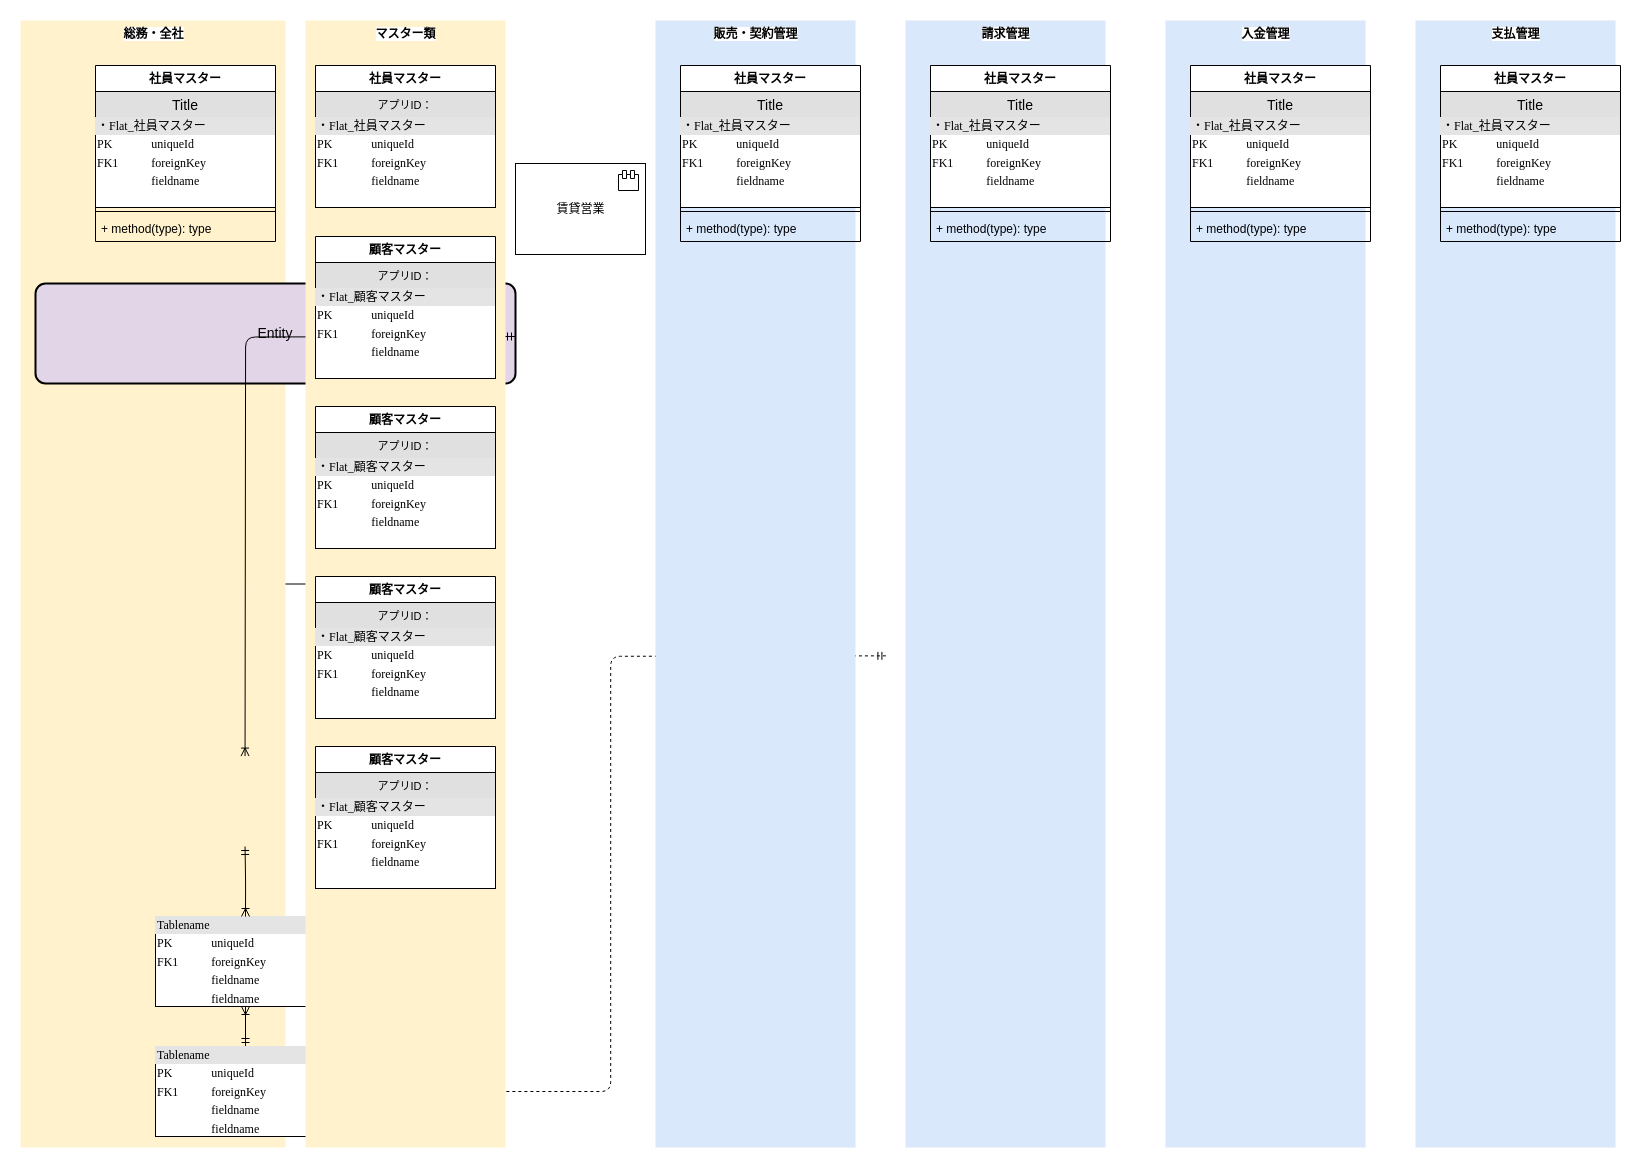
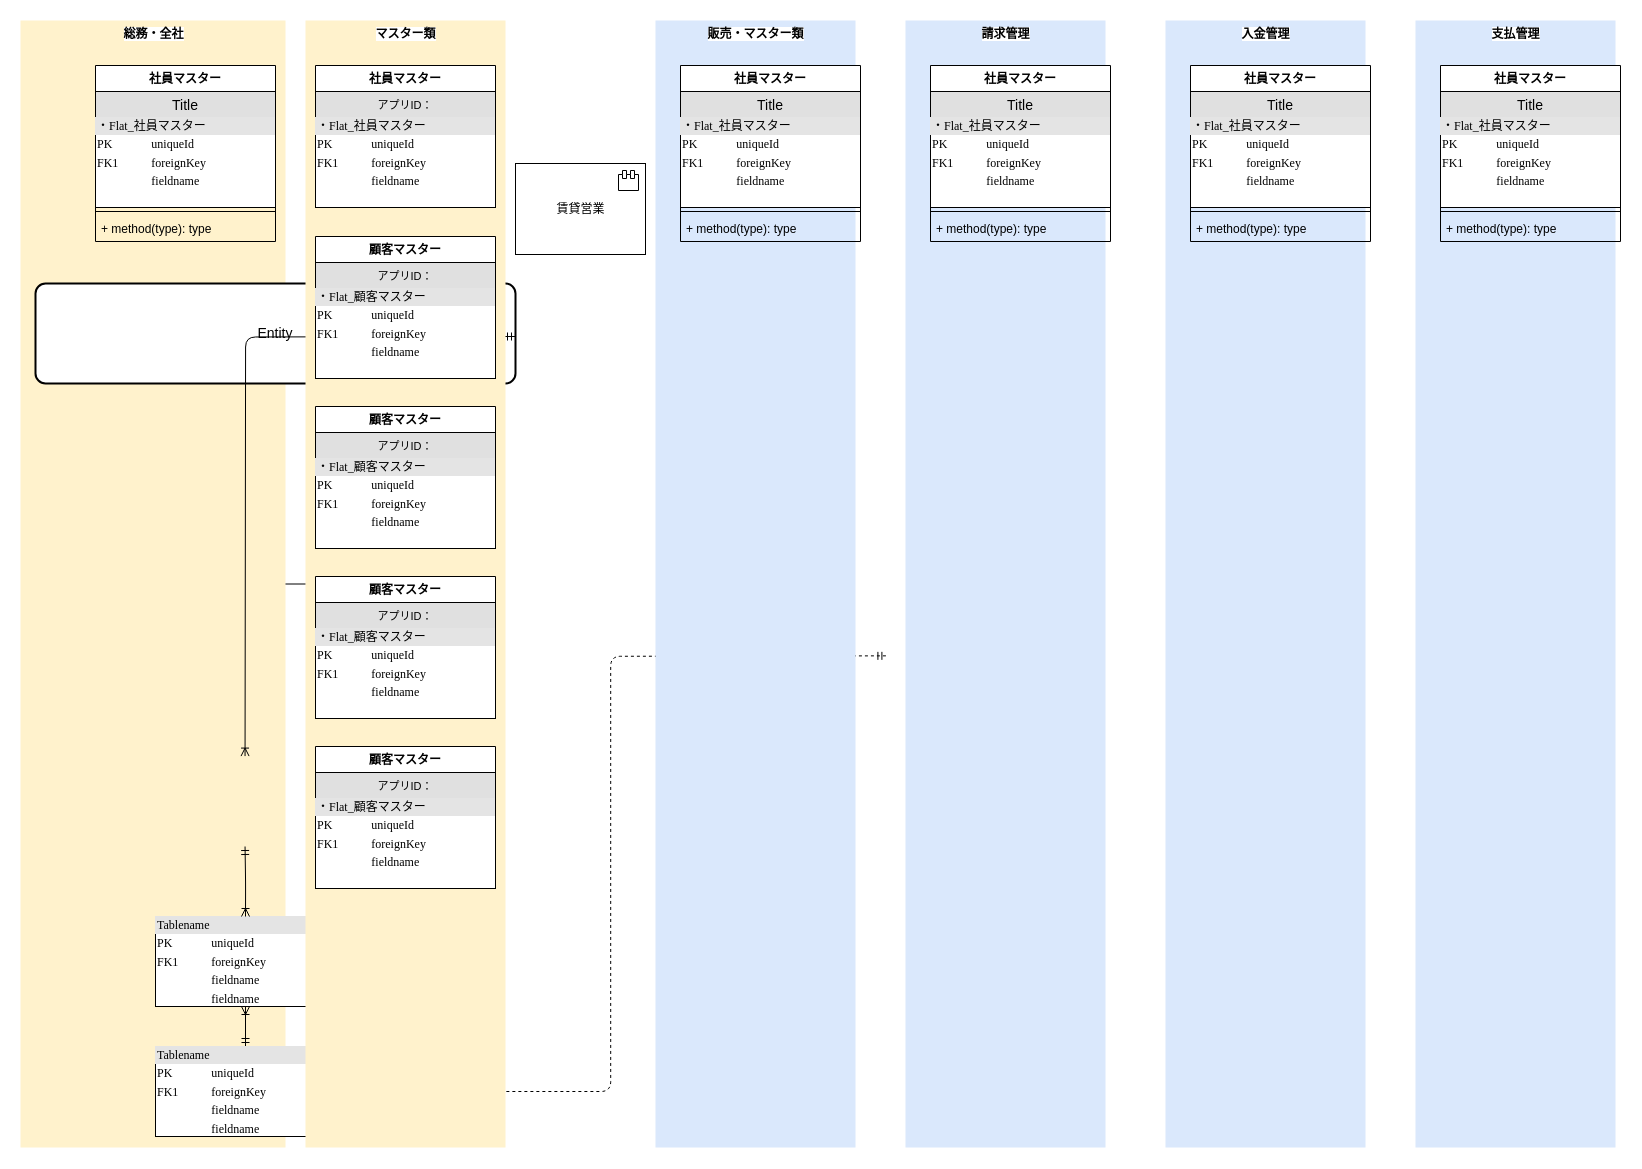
(756, 35) -> (756, 35)
(276, 334) -> (276, 334)
